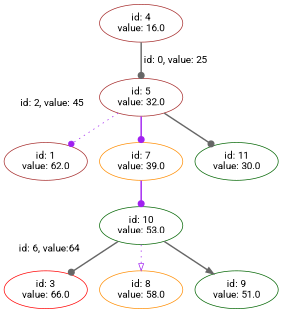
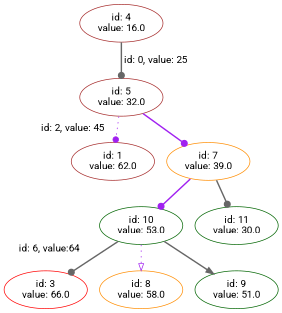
(186, 128) -> (221, 191)
